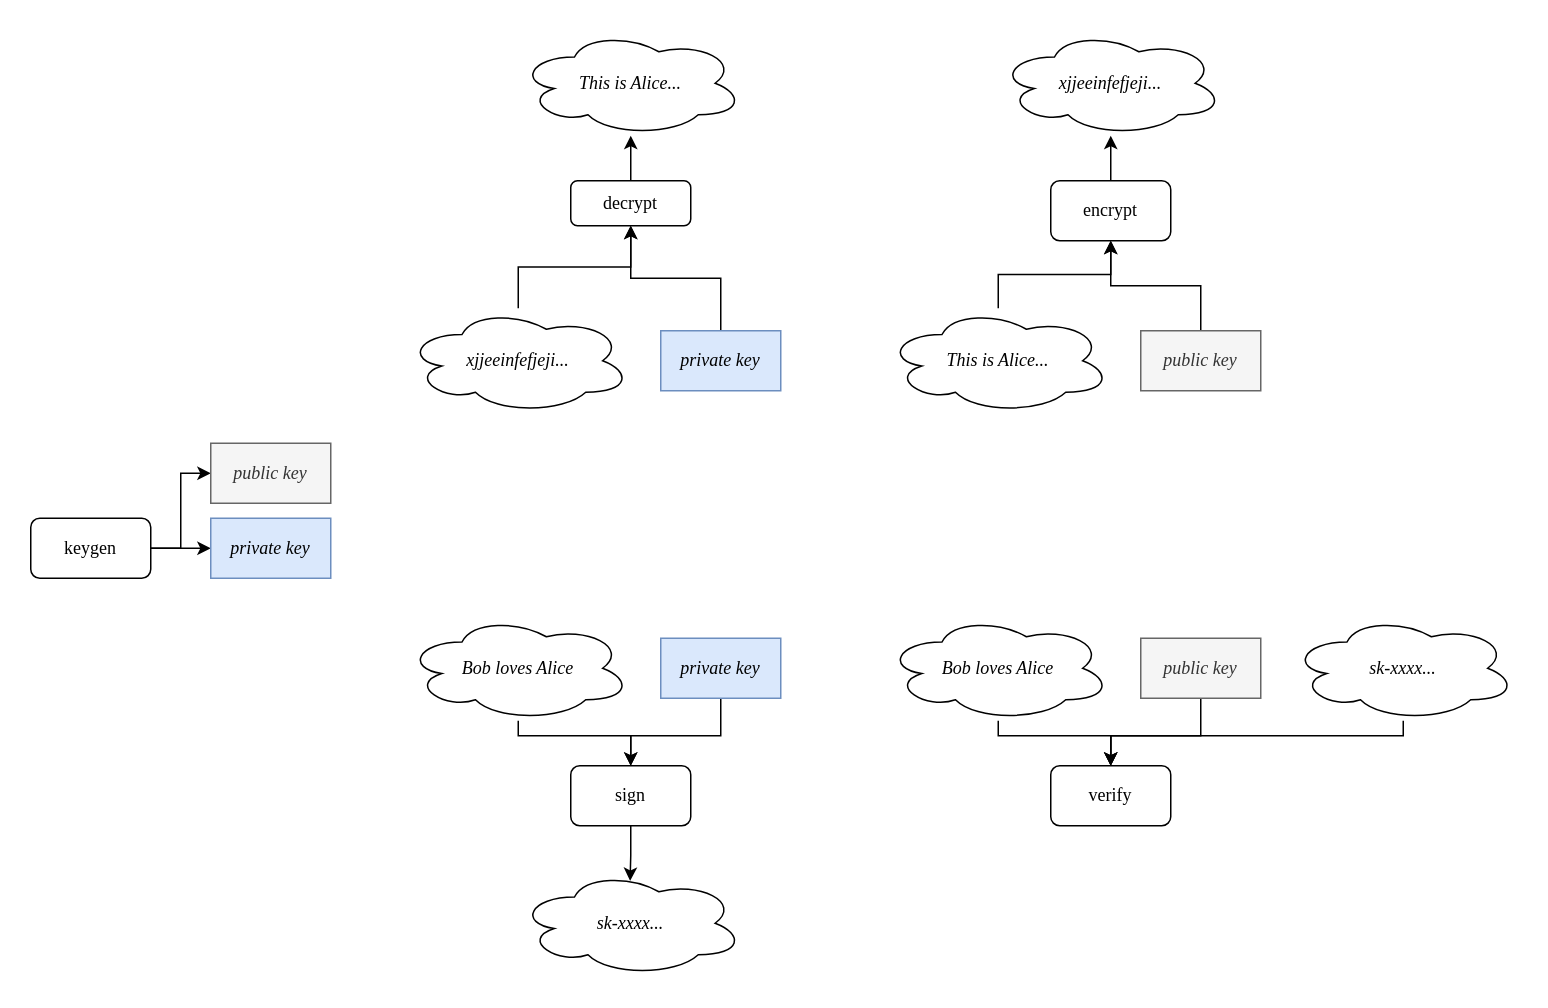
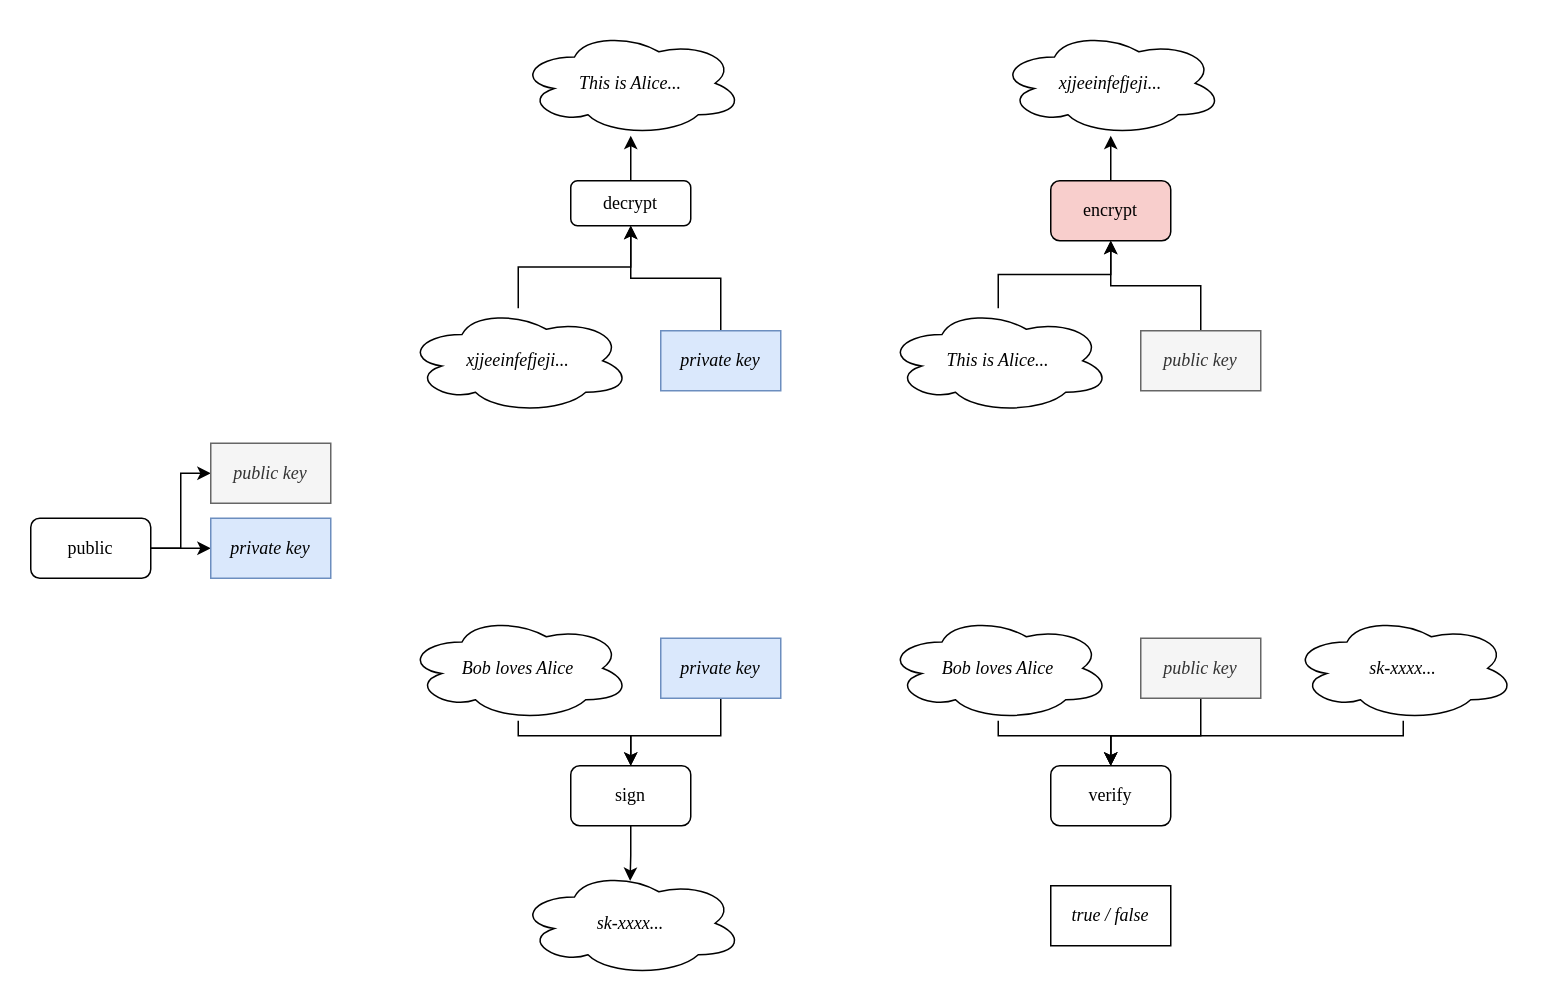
(1111, 211) -> (1111, 211)
(91, 548) -> (91, 548)
none -> (1111, 916)
